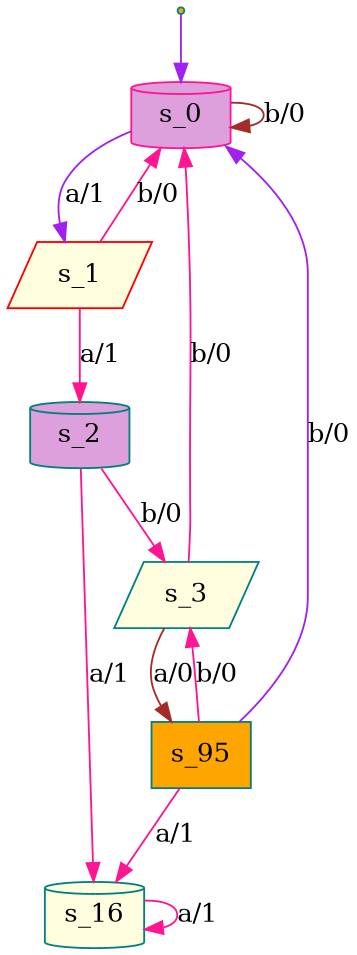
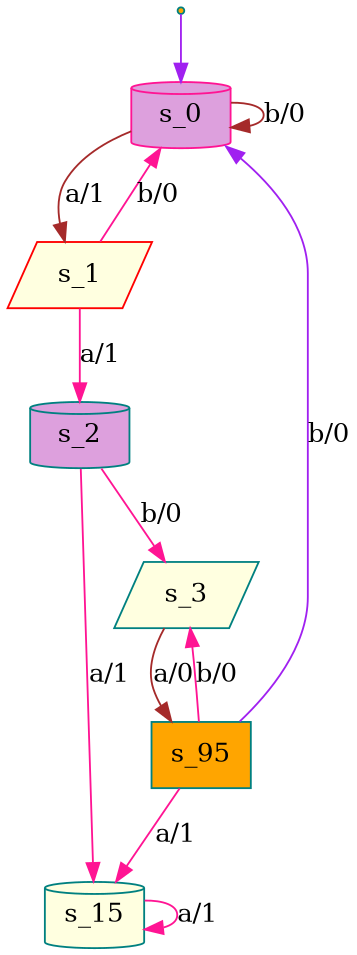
(78, 165) -> (78, 165)
(190, 364) -> none
(95, 915) -> (95, 915)
